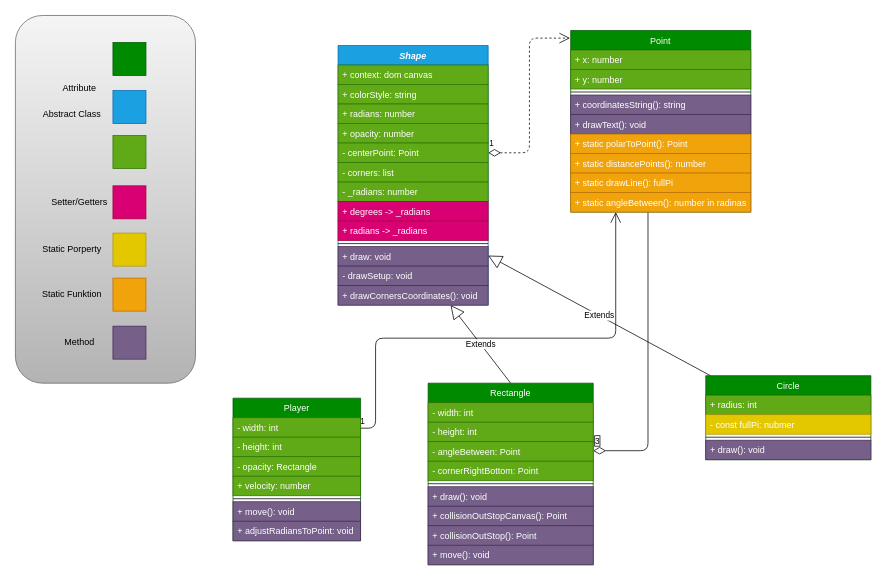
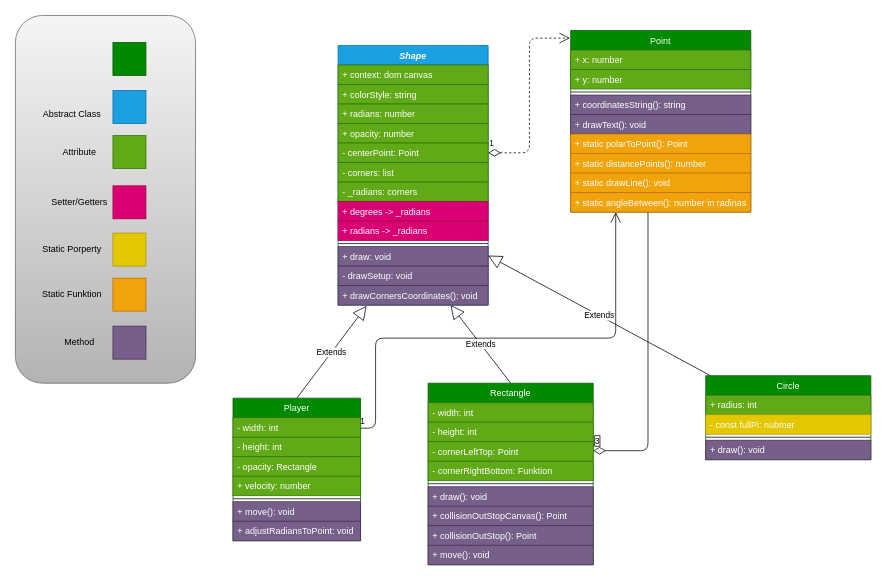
(79, 88) -> (79, 152)
(632, 183) -> (629, 183)
(383, 192) -> (385, 192)
none -> (327, 357)
(479, 452) -> (483, 452)
(492, 471) -> (499, 471)
